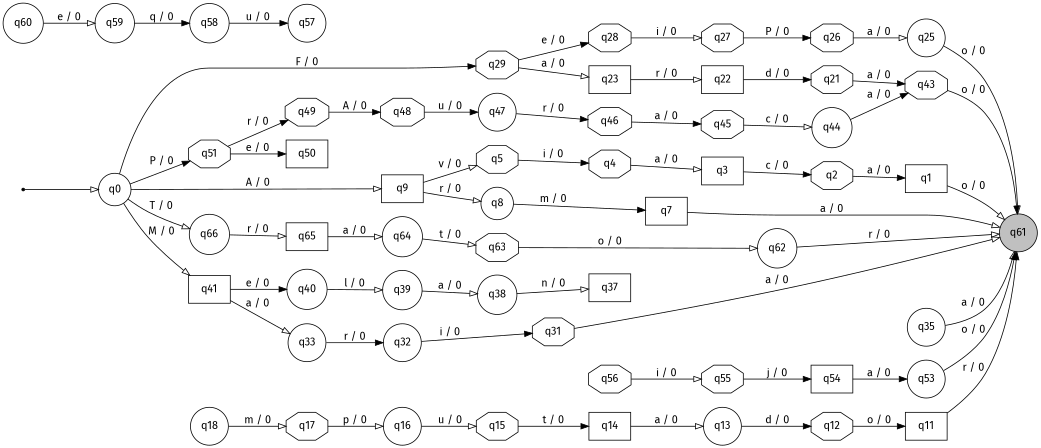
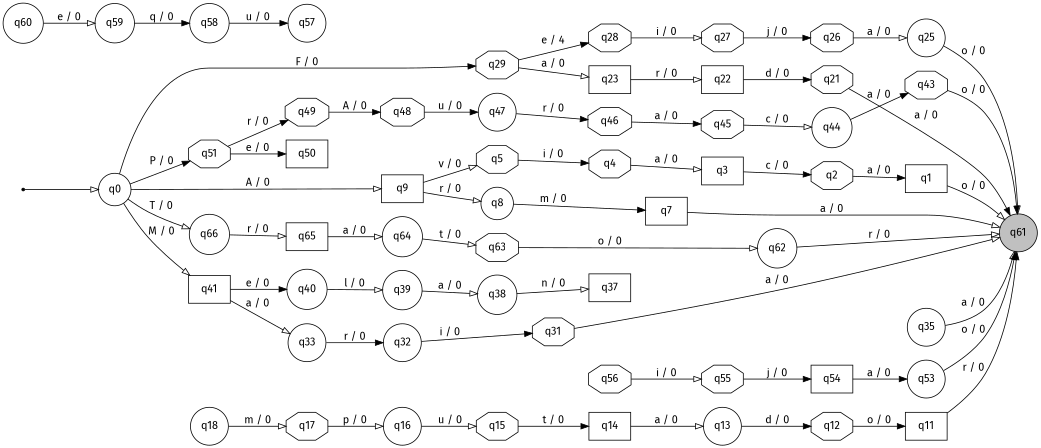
(777, 32) -> (777, 32)
(553, 41) -> (553, 41)
(875, 82) -> (935, 140)
